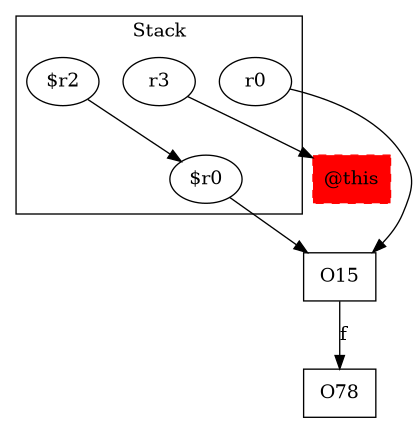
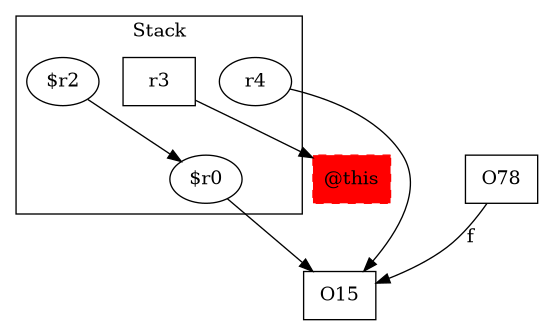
(159, 82) -> (159, 82)
(255, 82) -> (255, 82)
(340, 328) -> (444, 249)
